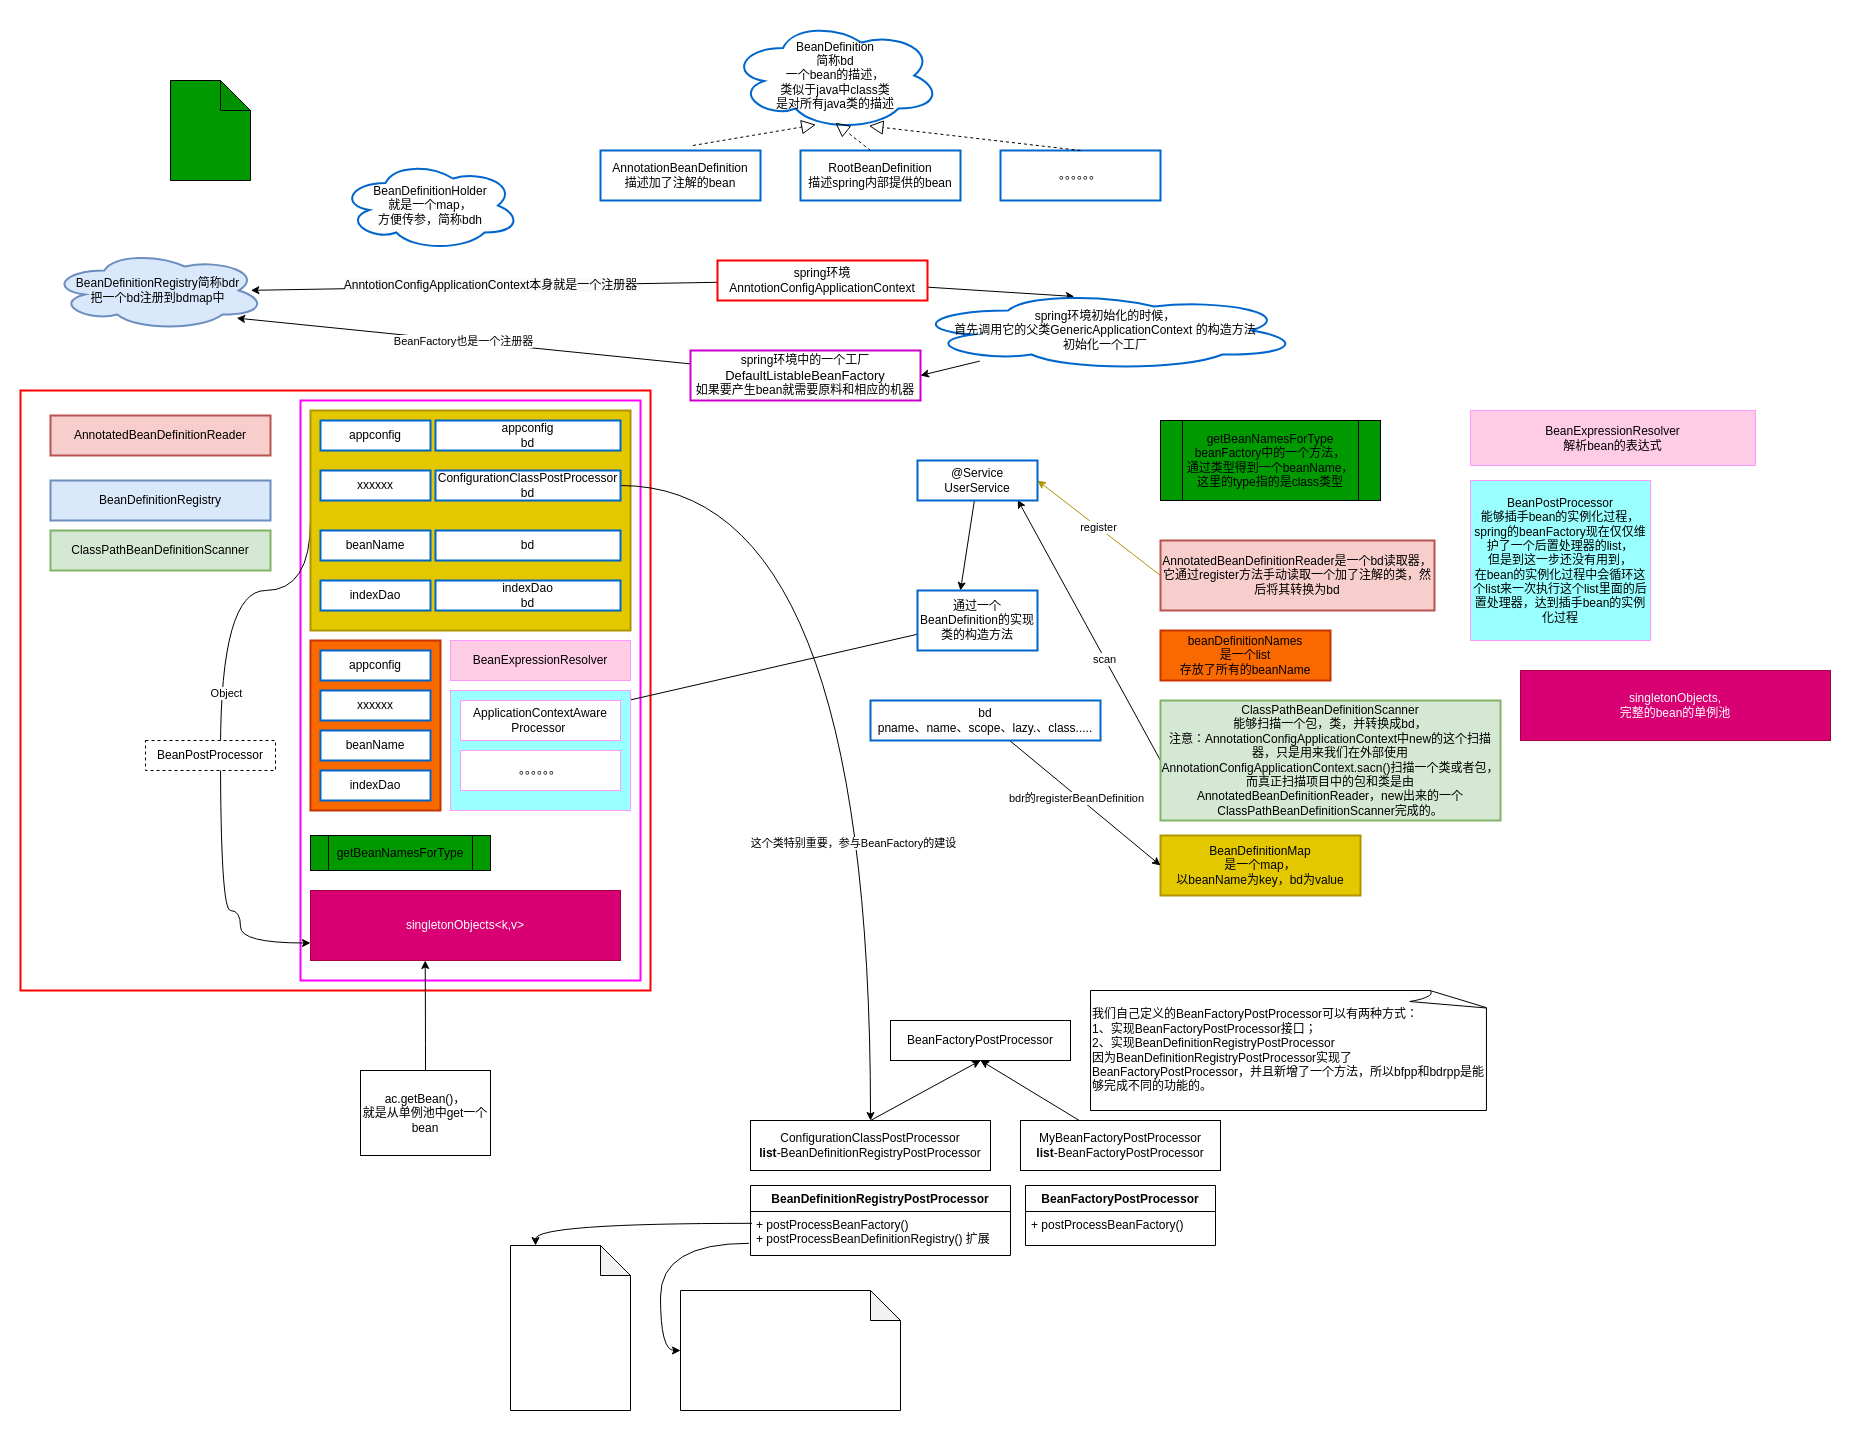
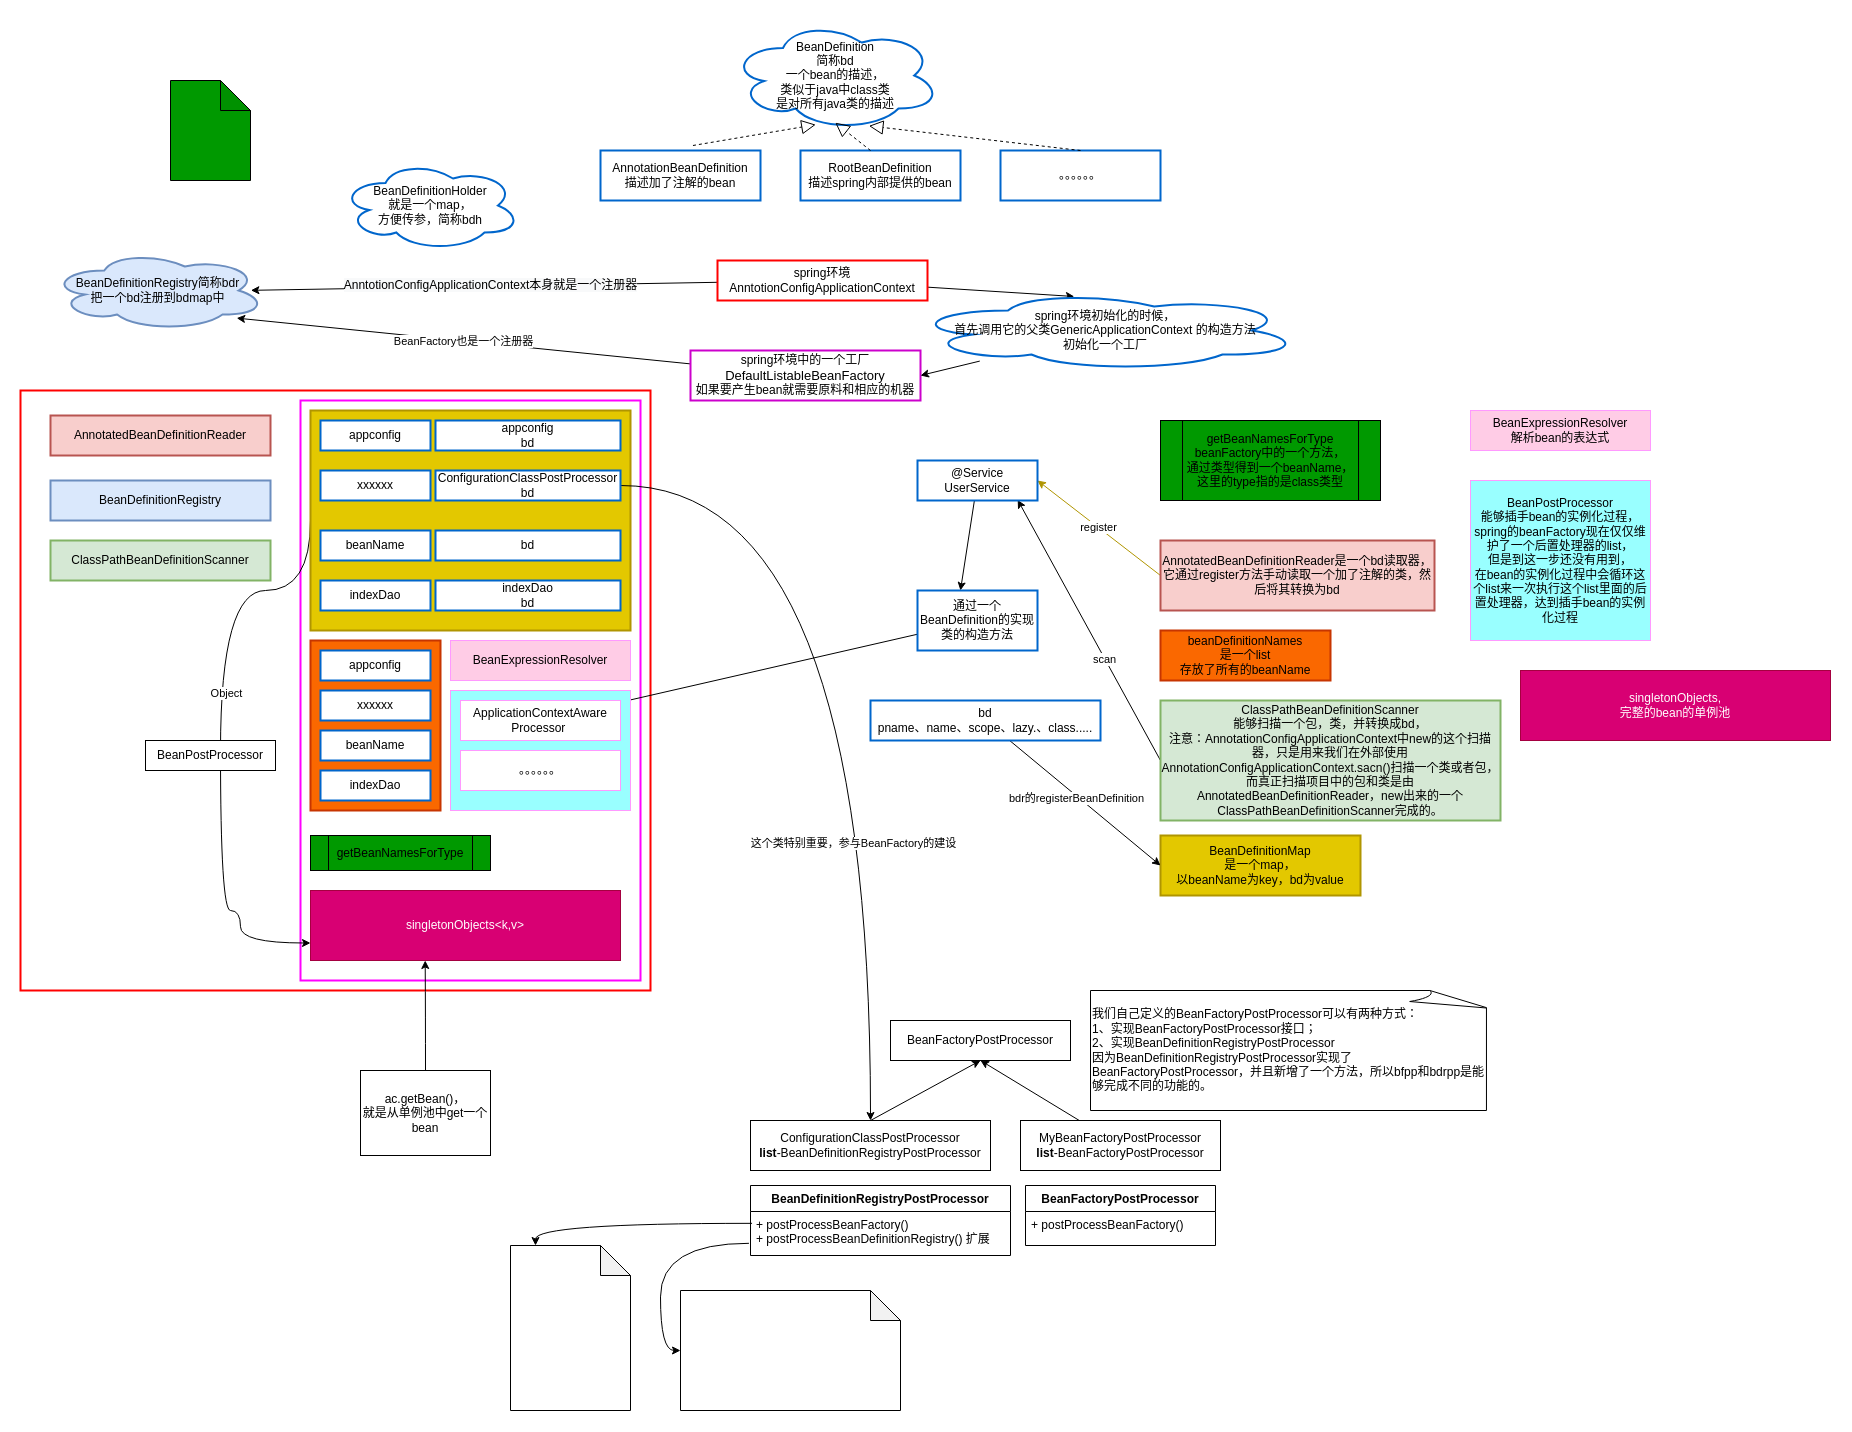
(1613, 438) -> (1561, 431)
(161, 551) -> (161, 561)
(211, 756) -> (211, 756)
